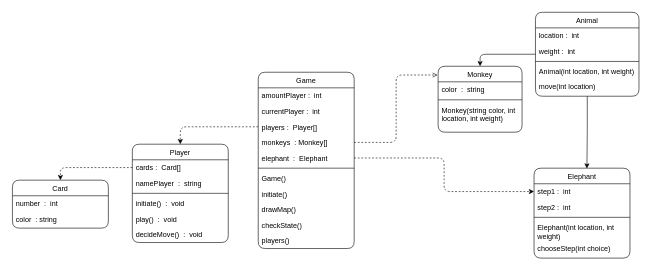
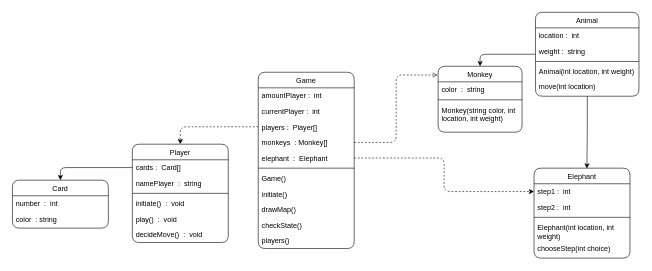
(561, 52) -> (567, 52)
(91, 168) -> (91, 168)
